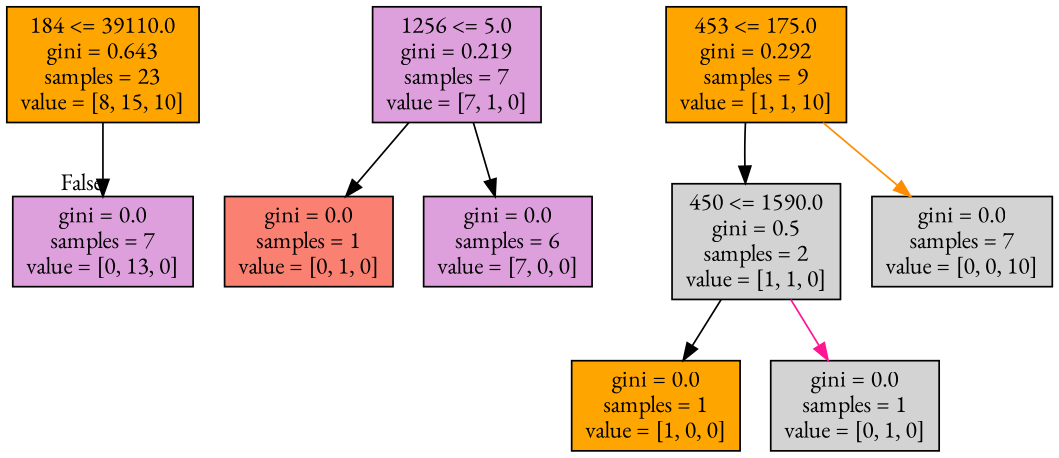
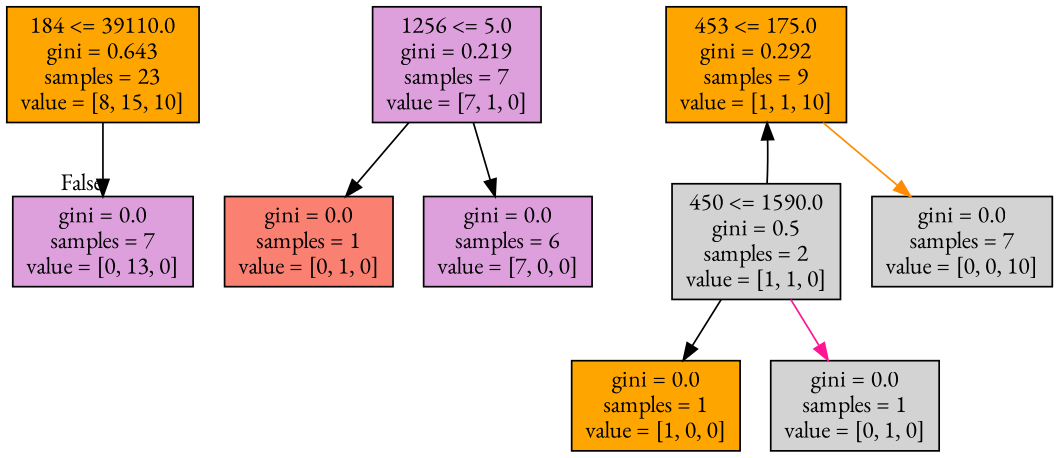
(745, 144) -> (768, 162)
